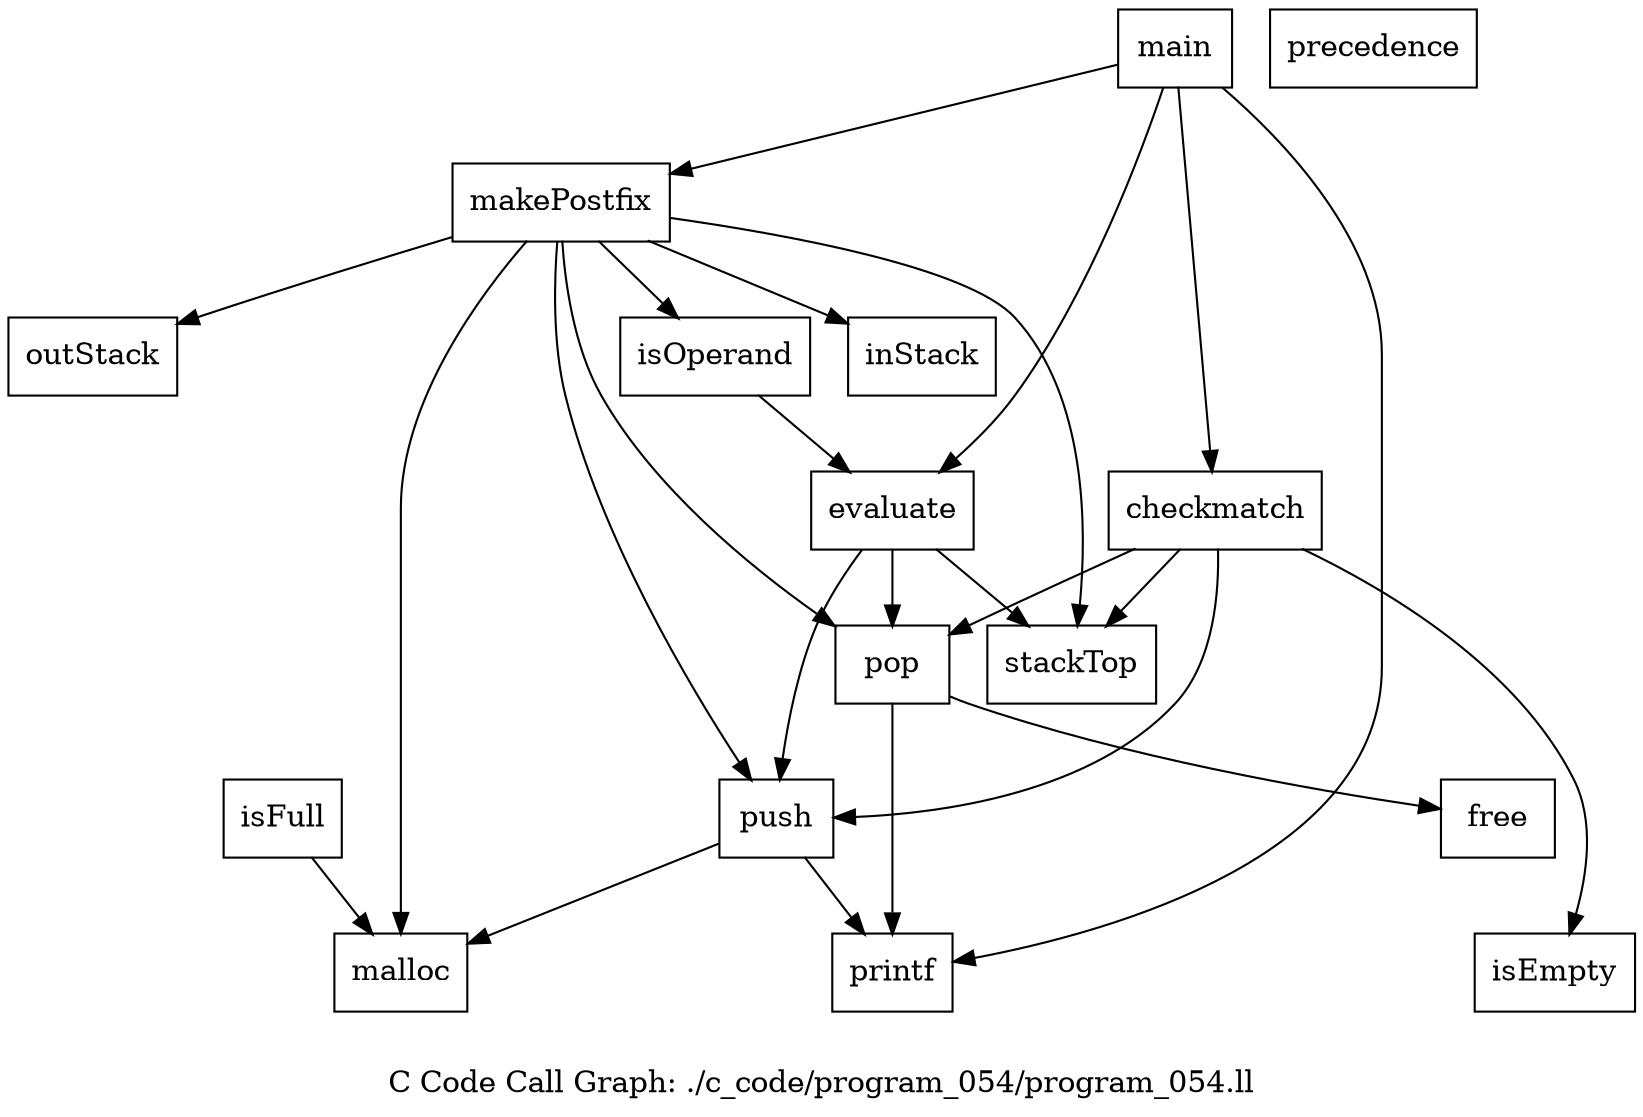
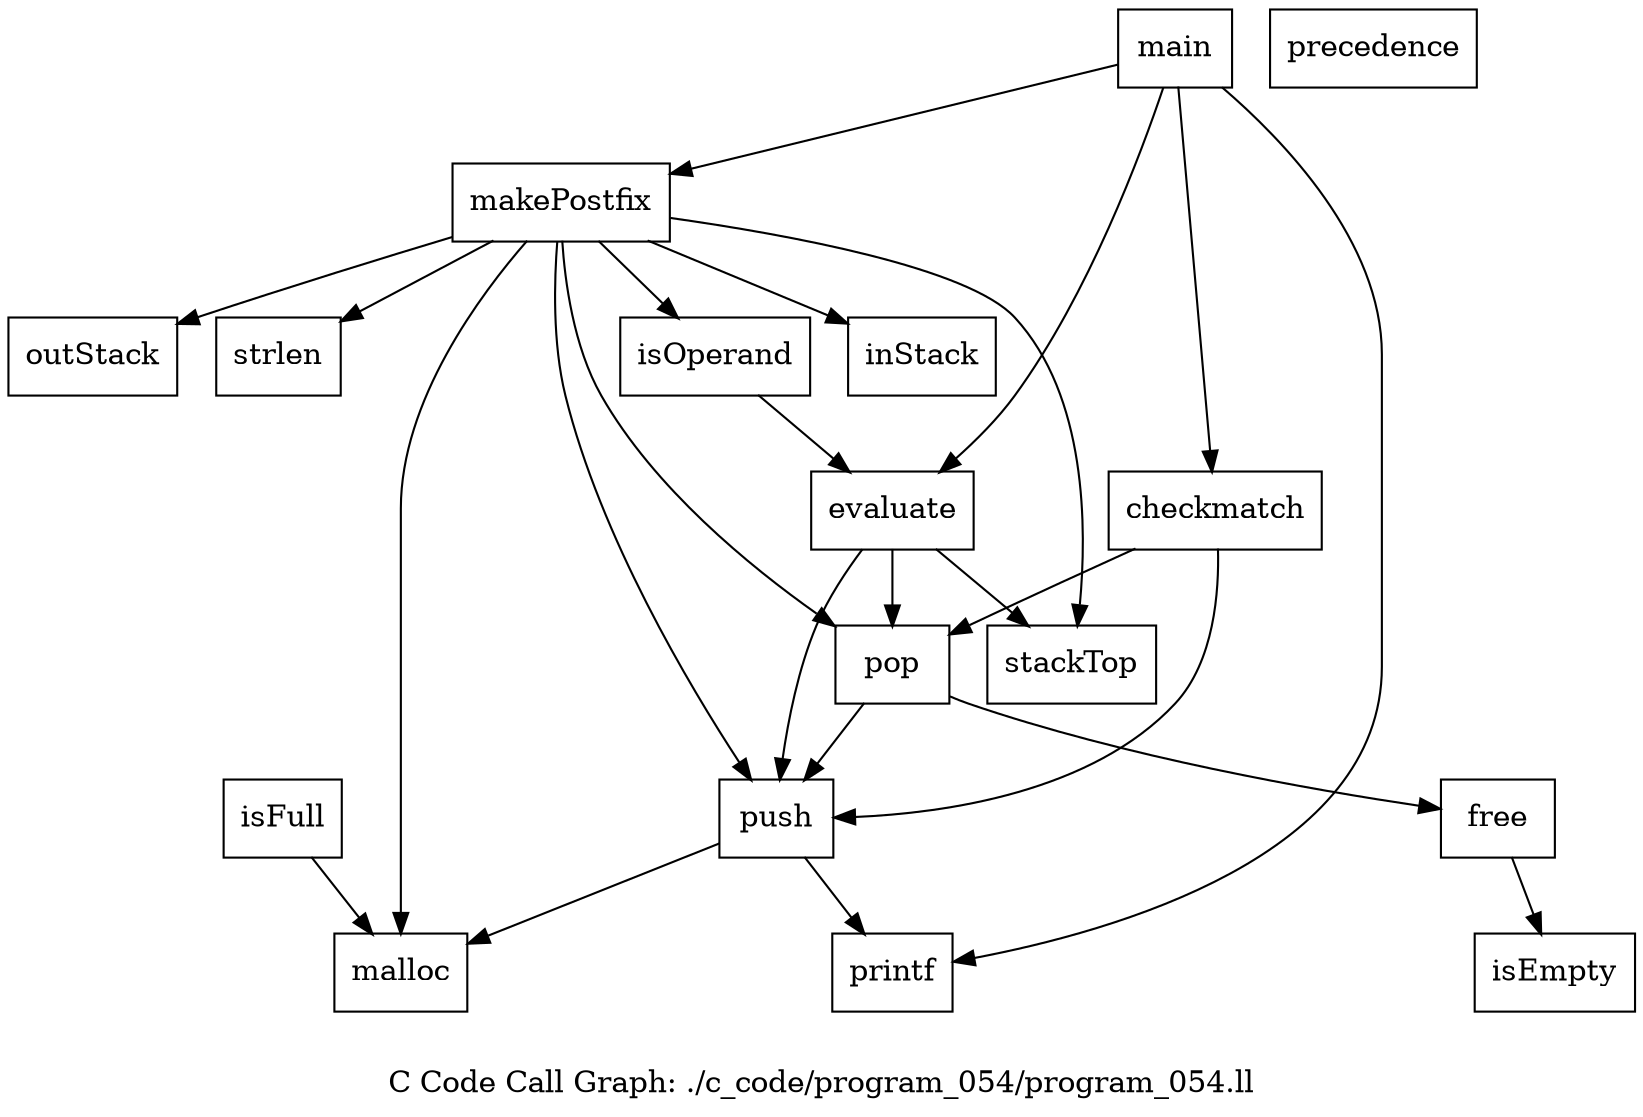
none -> (278, 357)
(1151, 580) -> none
(1507, 689) -> (1523, 886)
(892, 797) -> (841, 733)
